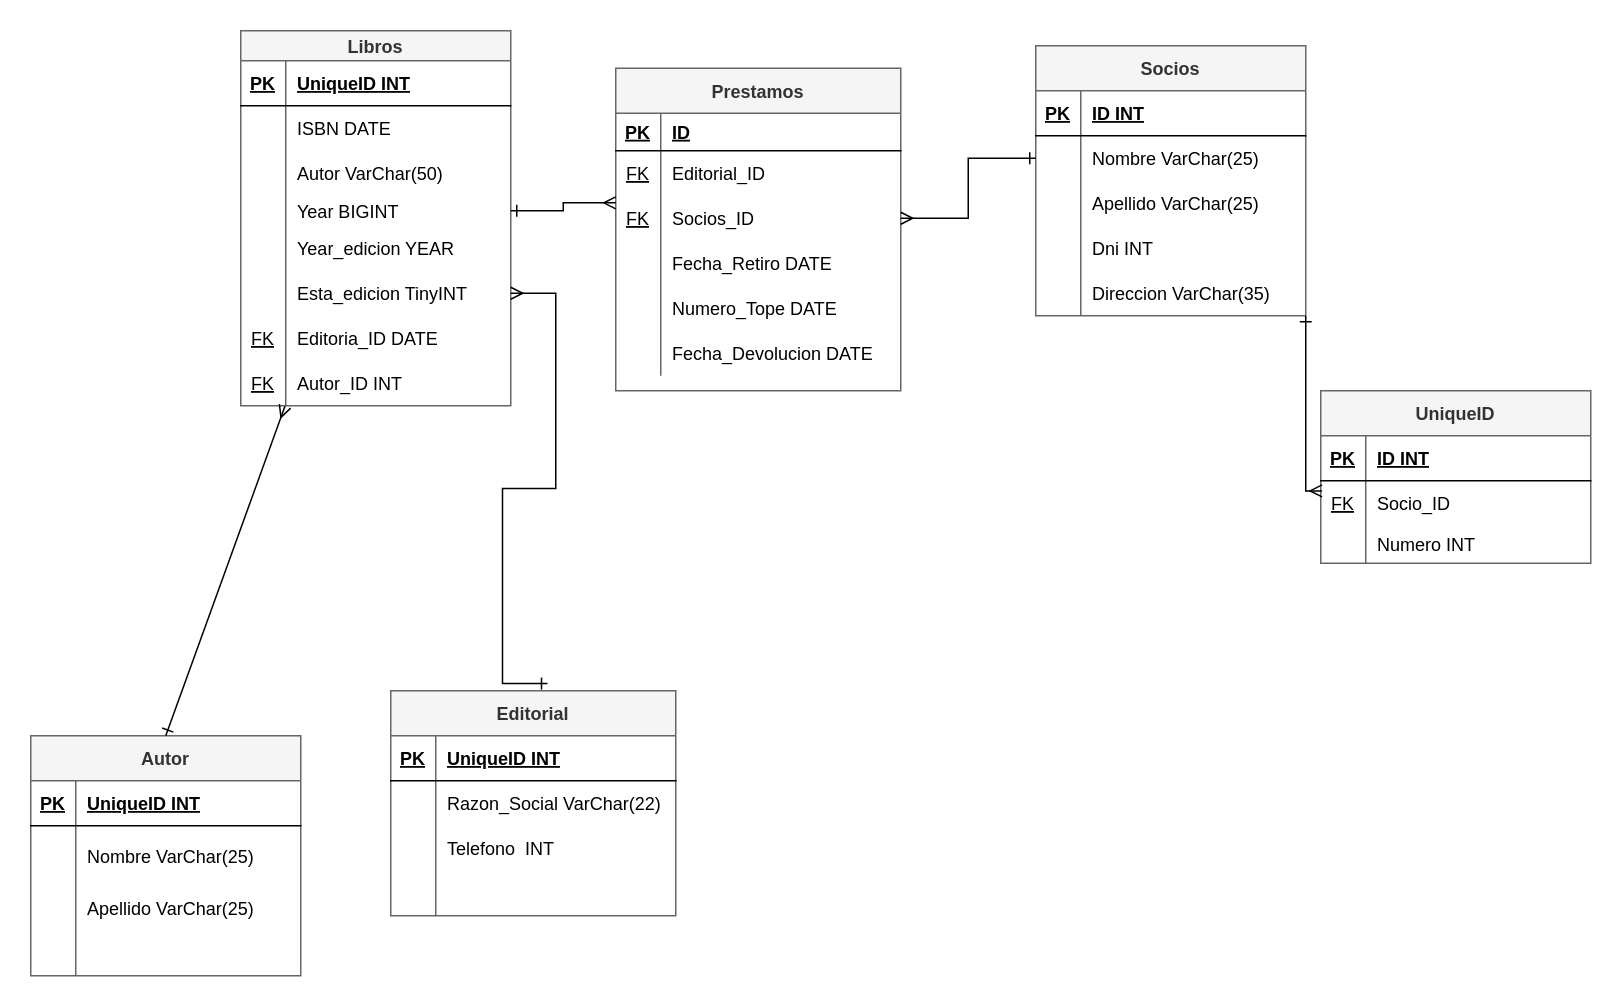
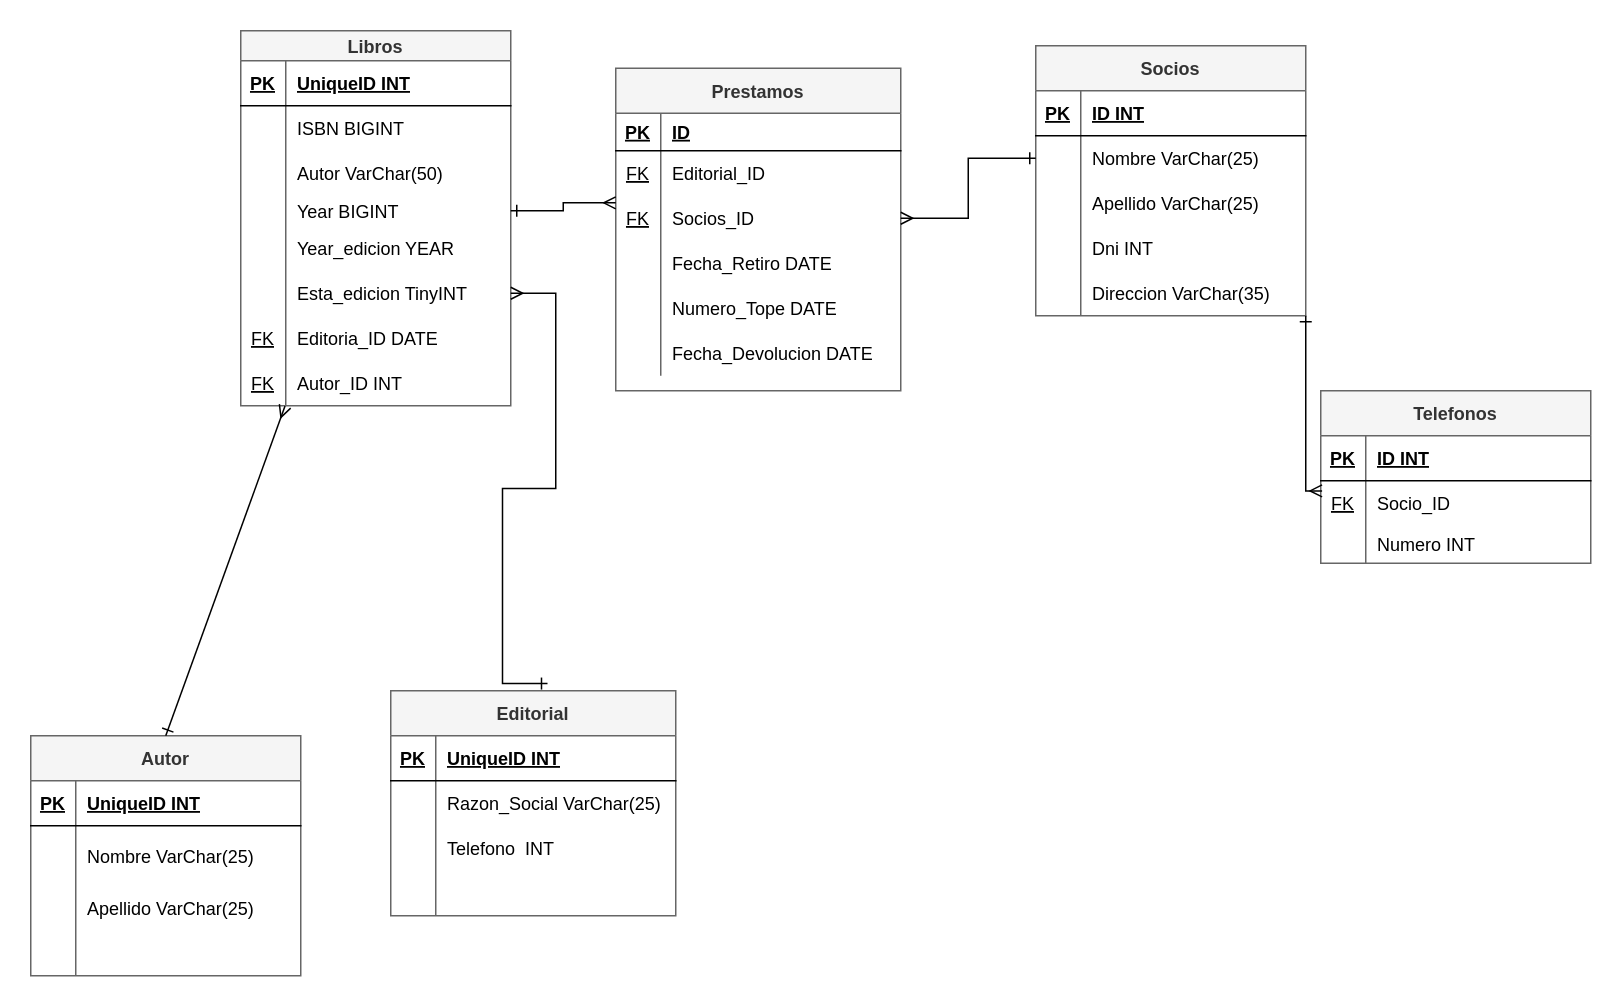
(340, 129) -> (350, 129)
(1455, 414) -> (1455, 414)
(561, 804) -> (561, 804)
